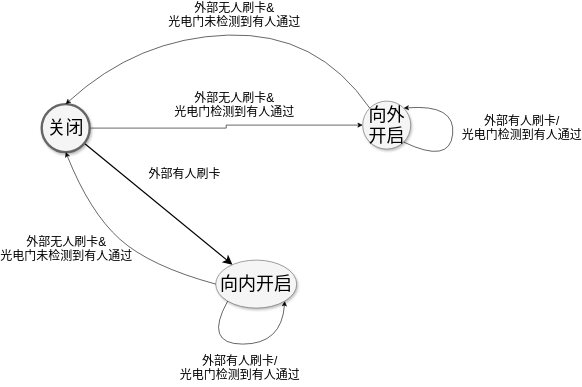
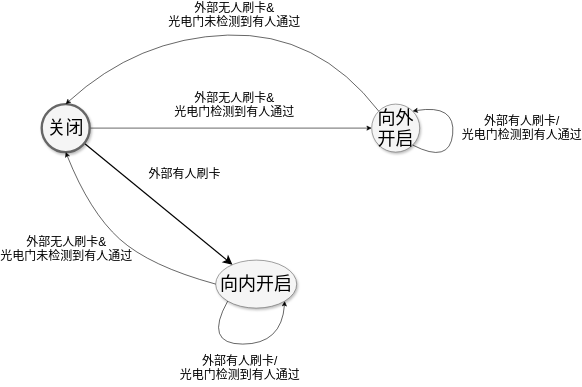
(387, 125) -> (396, 128)
